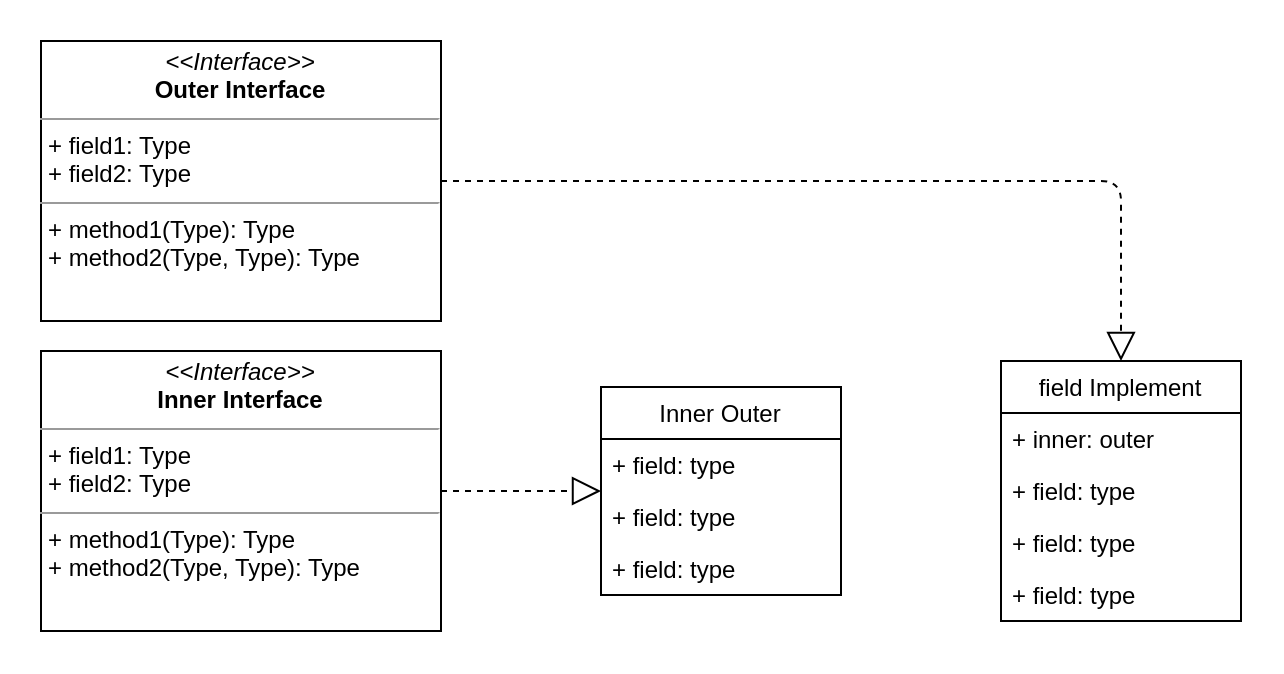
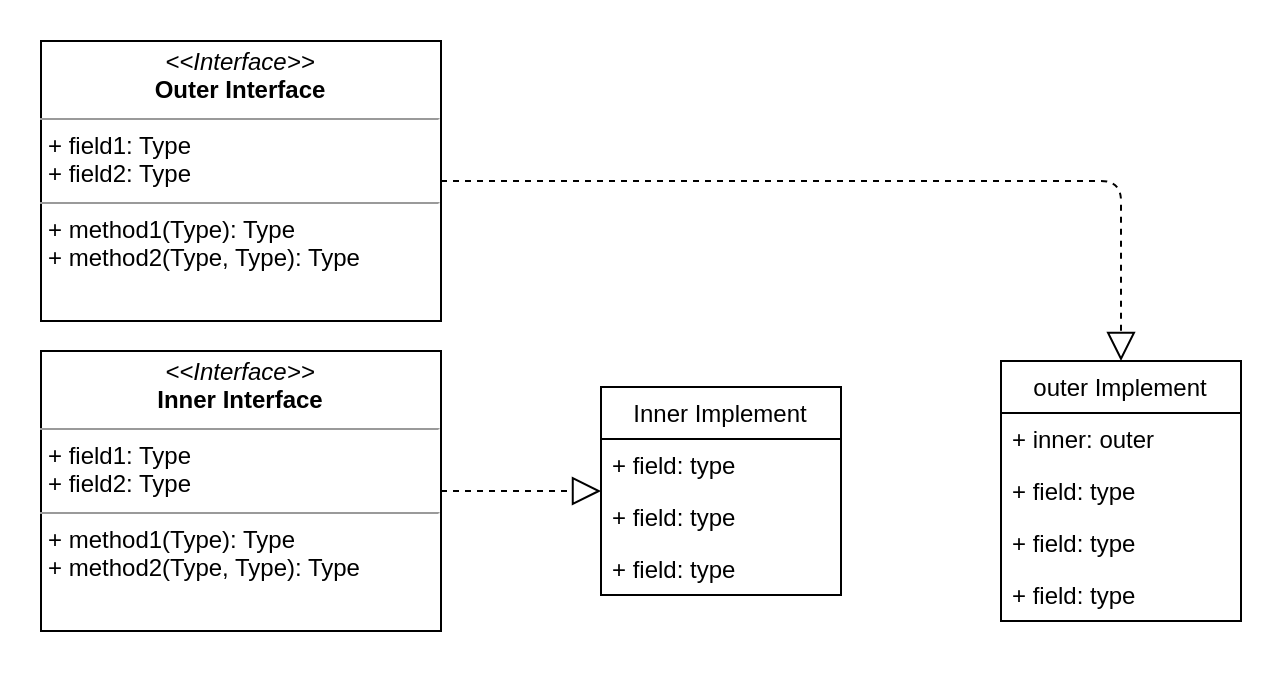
(1120, 388) -> (1120, 388)
(720, 414) -> (720, 414)
